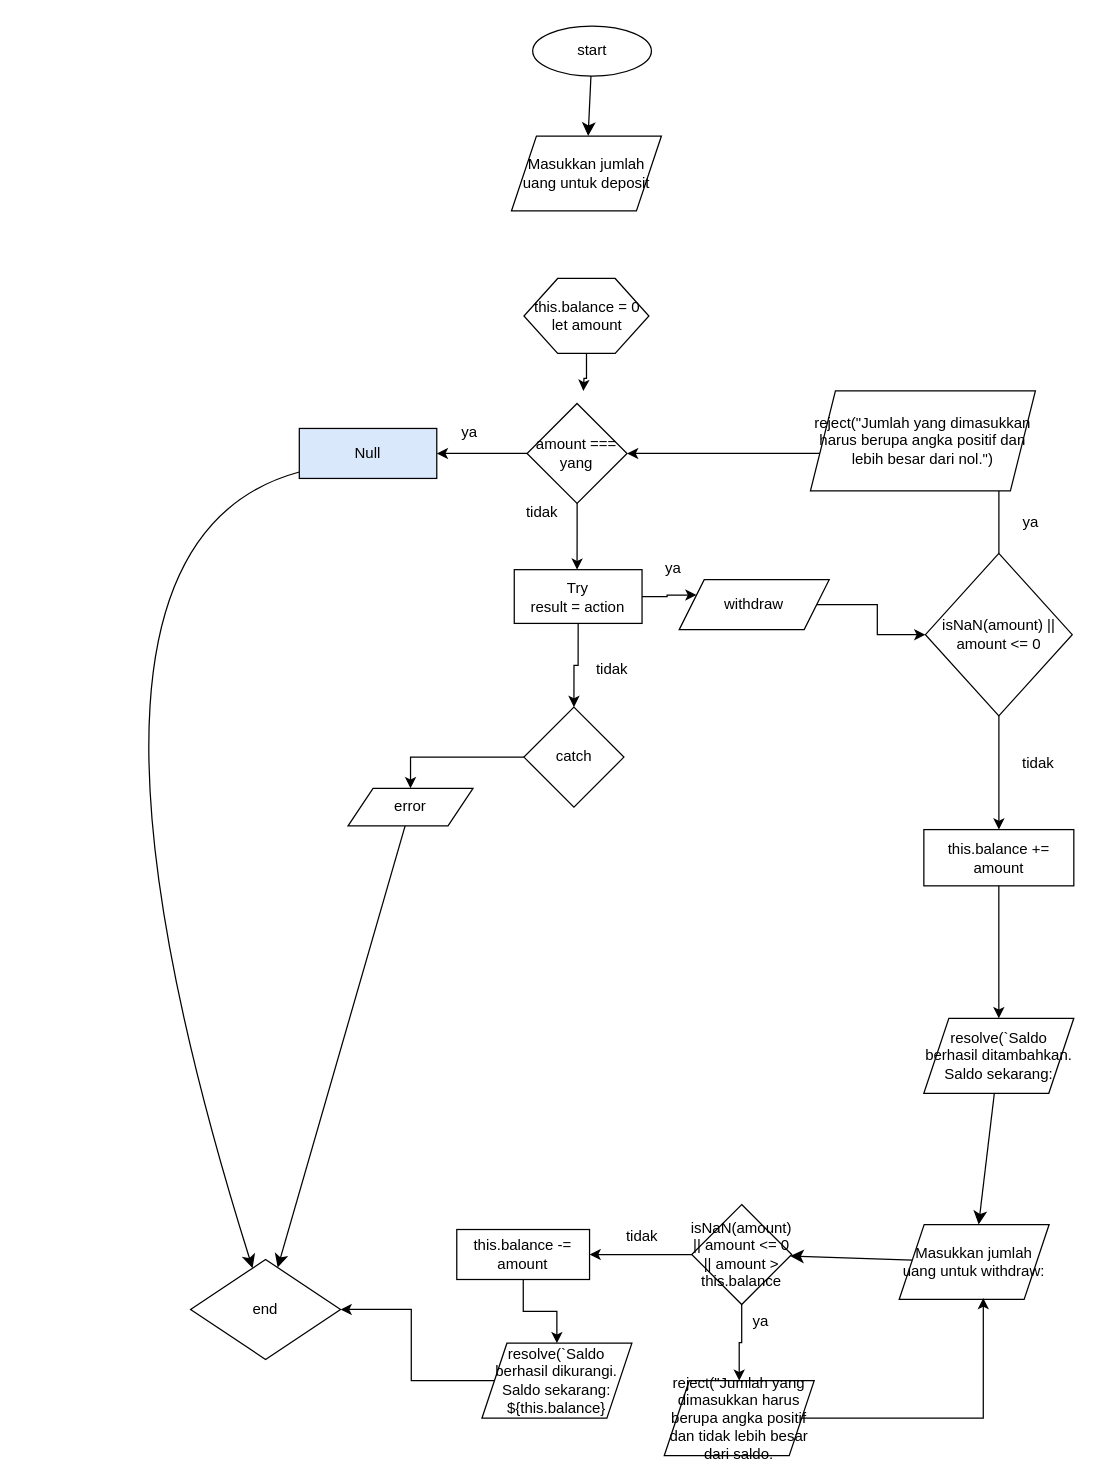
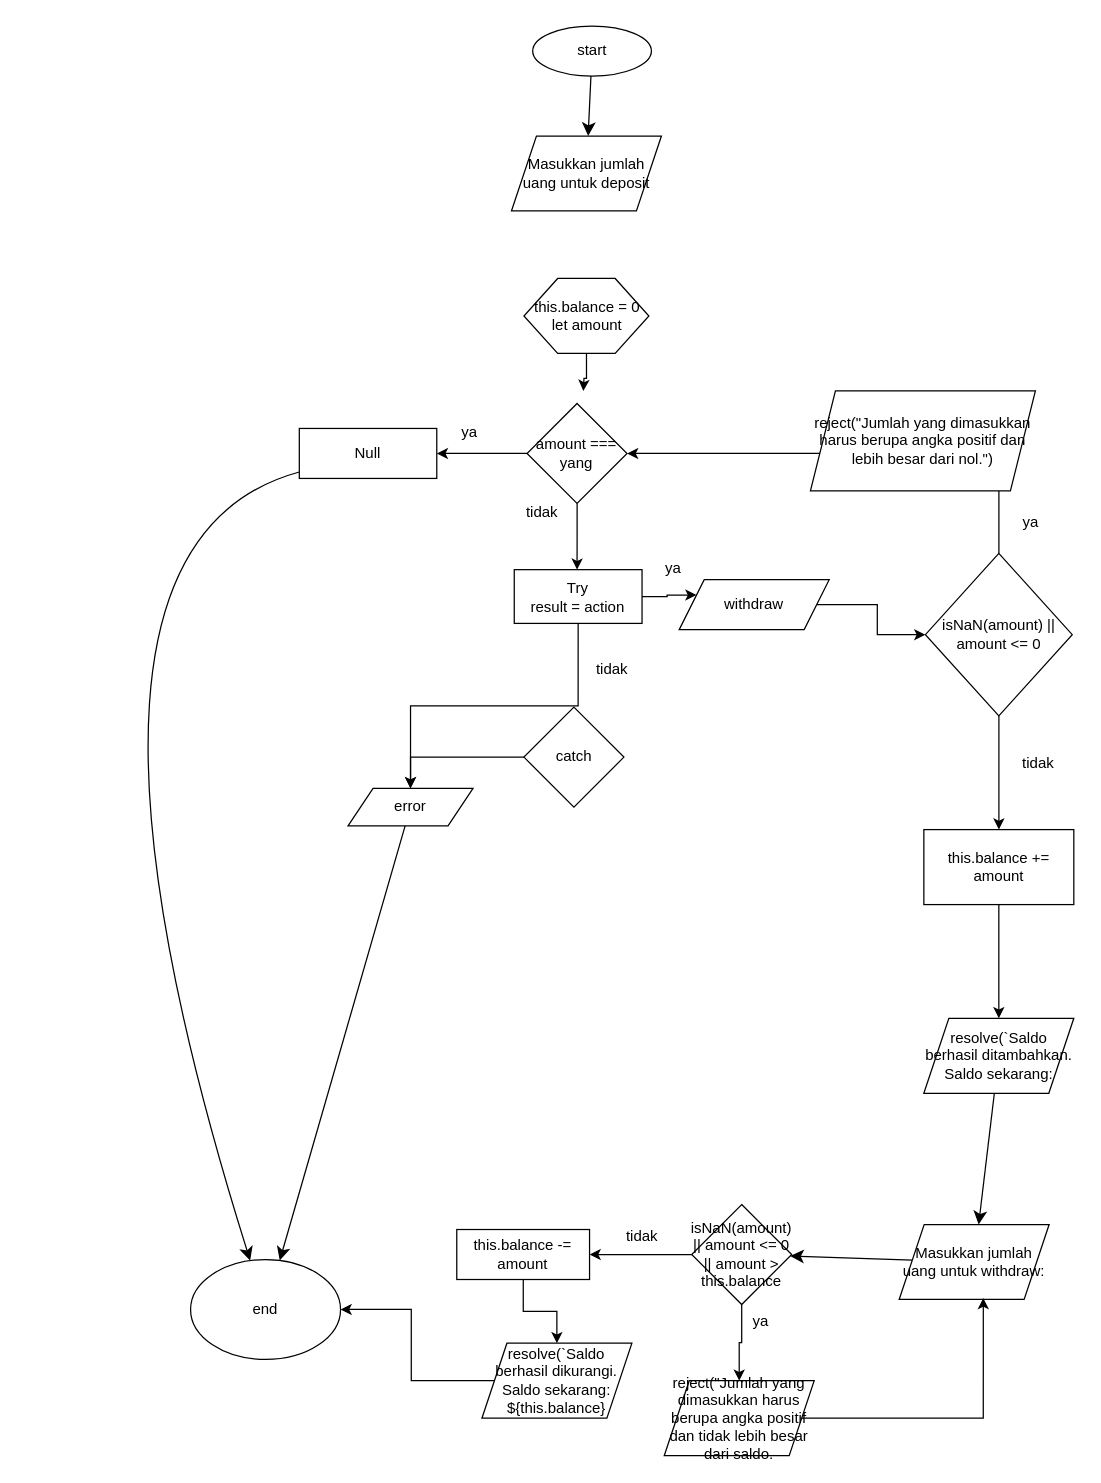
(368, 453) -> (368, 453)
(574, 678) -> (492, 706)
(999, 858) -> (999, 867)
(266, 1309) -> (266, 1309)
